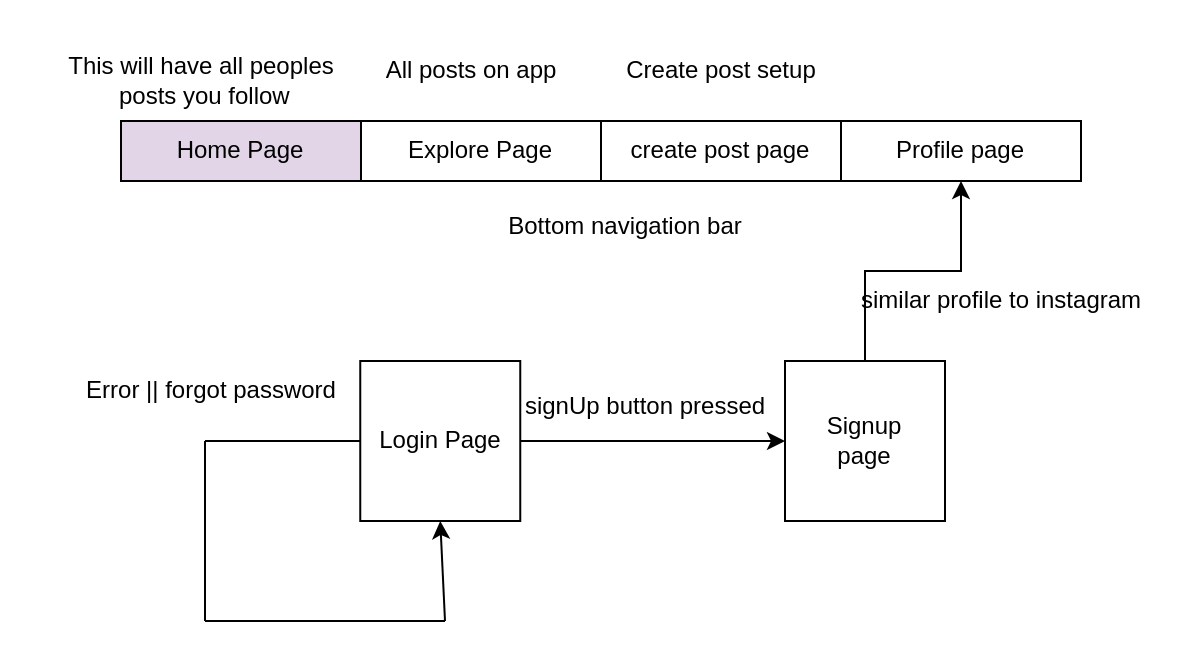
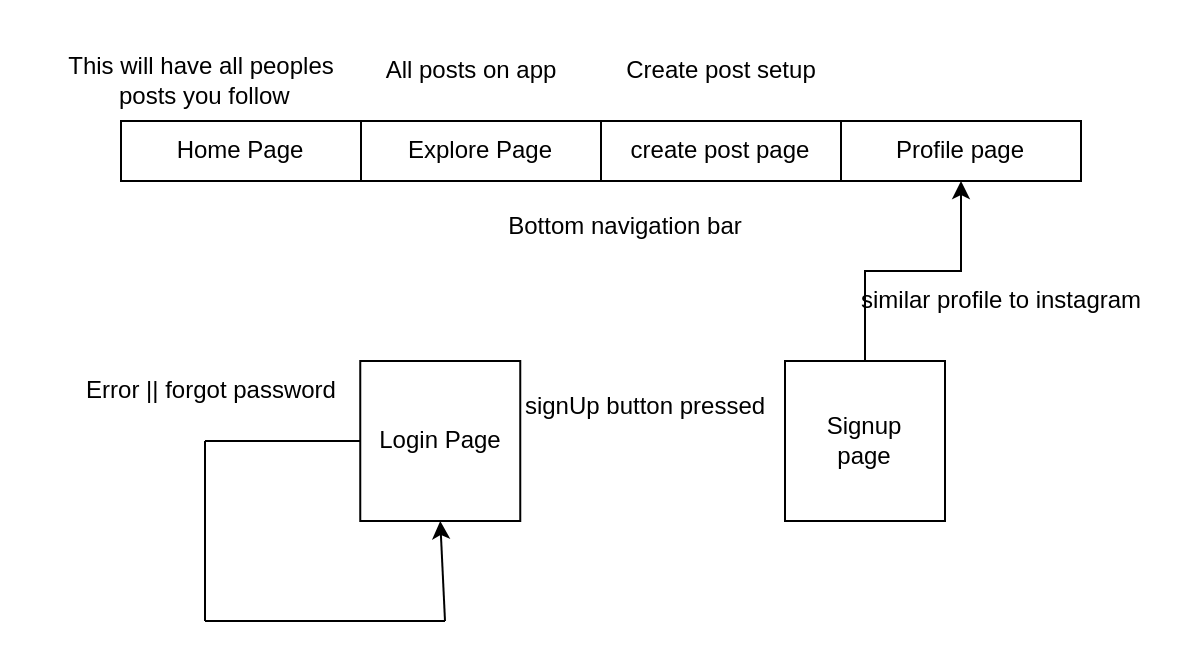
(241, 151) -> (241, 151)
(646, 441) -> none
